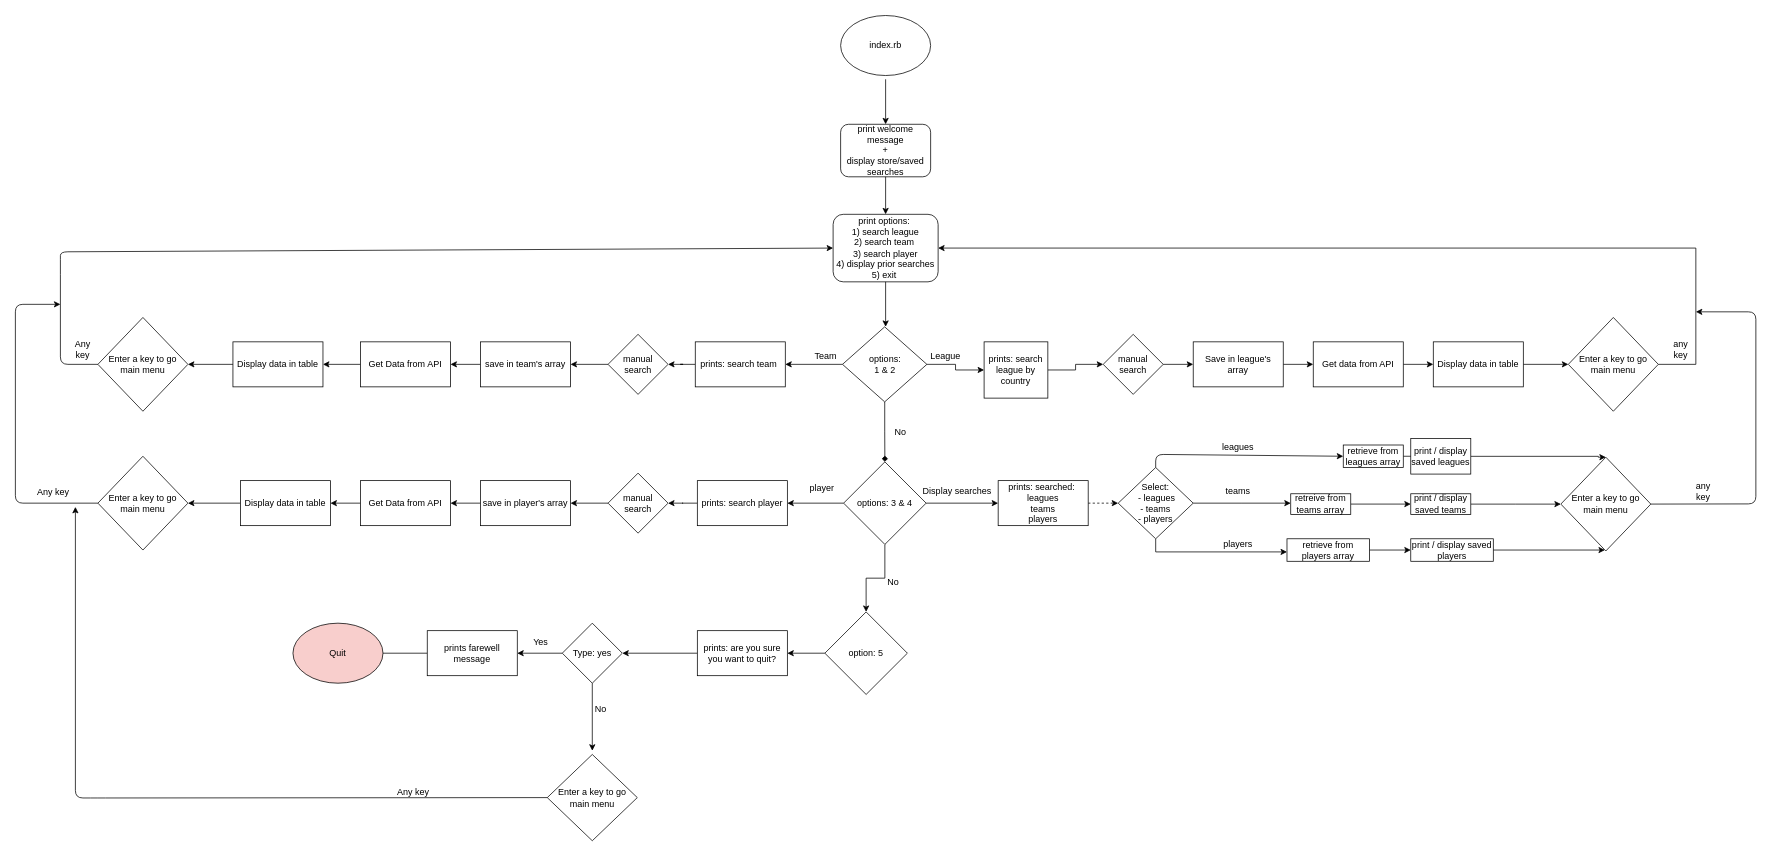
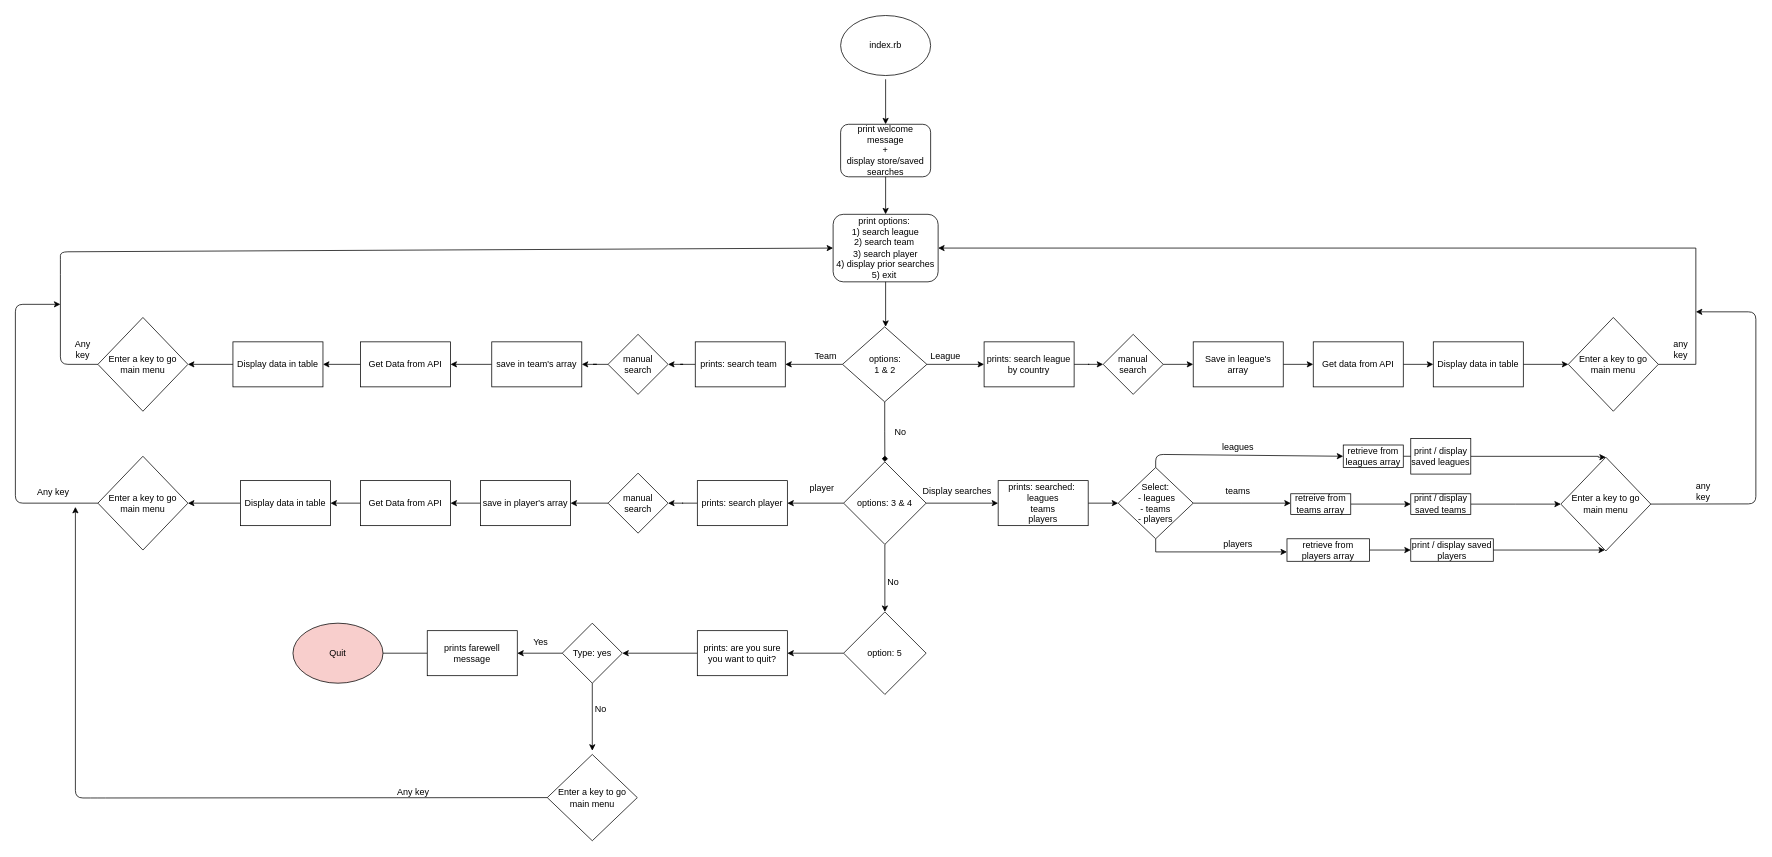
(525, 364) -> (537, 364)
(1016, 370) -> (1029, 364)
(1100, 503) -> (1100, 503)
(866, 653) -> (885, 653)
